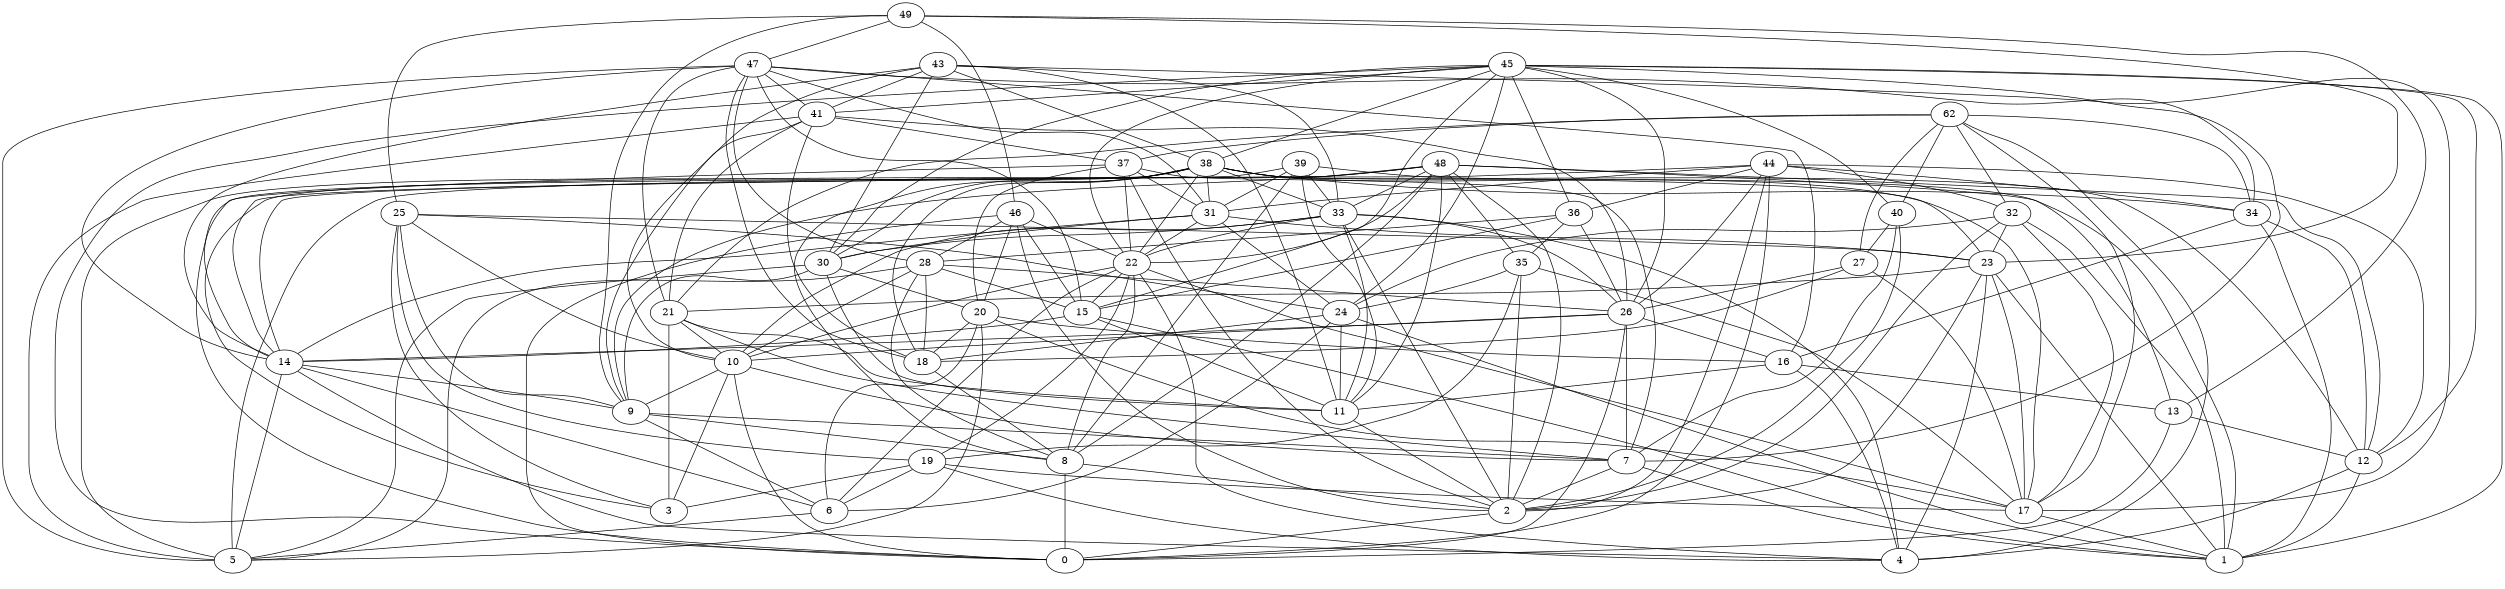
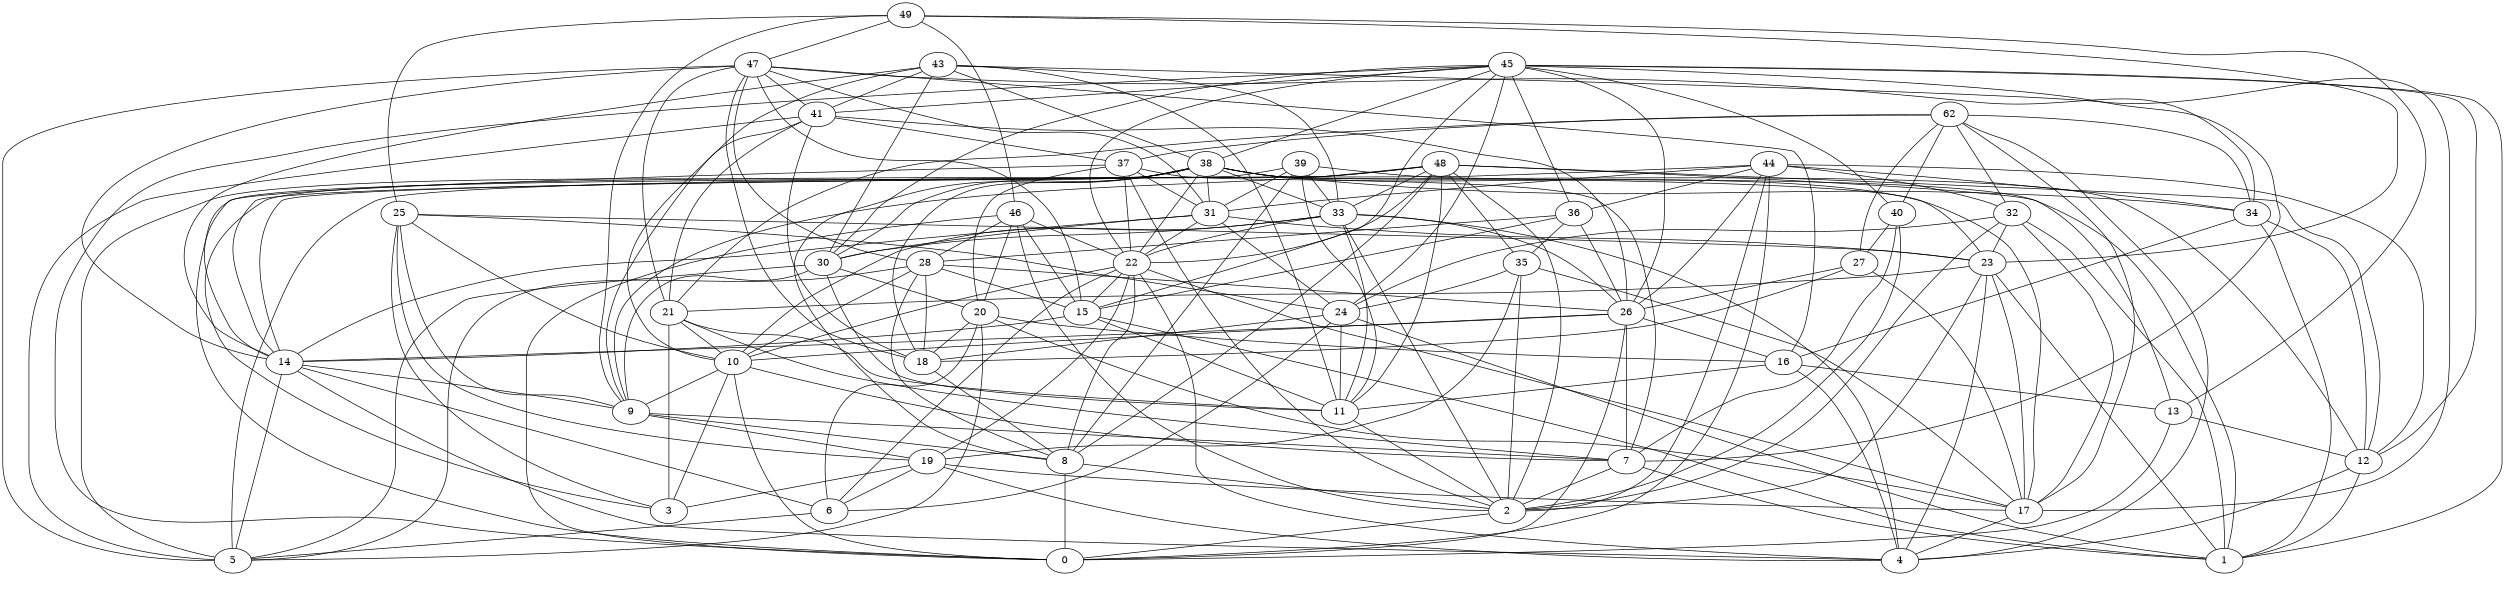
(730, 462) -> (779, 437)
(2116, 534) -> (1948, 541)
